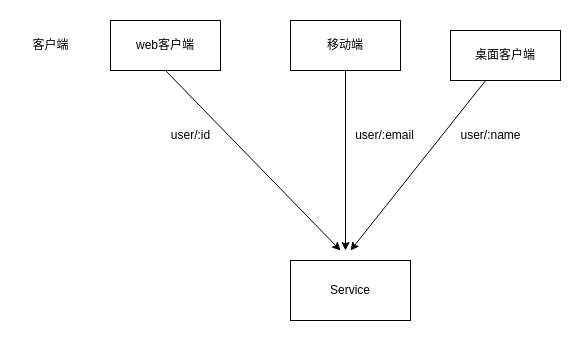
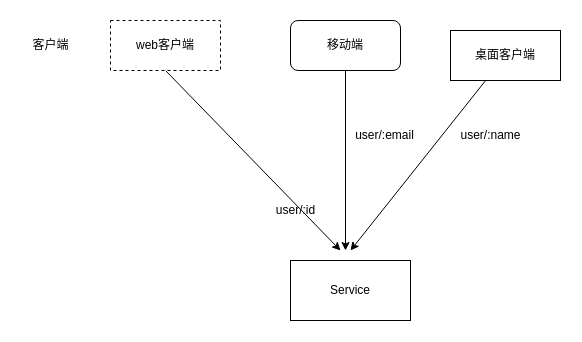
(166, 46) -> (166, 46)
(346, 46) -> (346, 46)
(191, 136) -> (296, 211)
